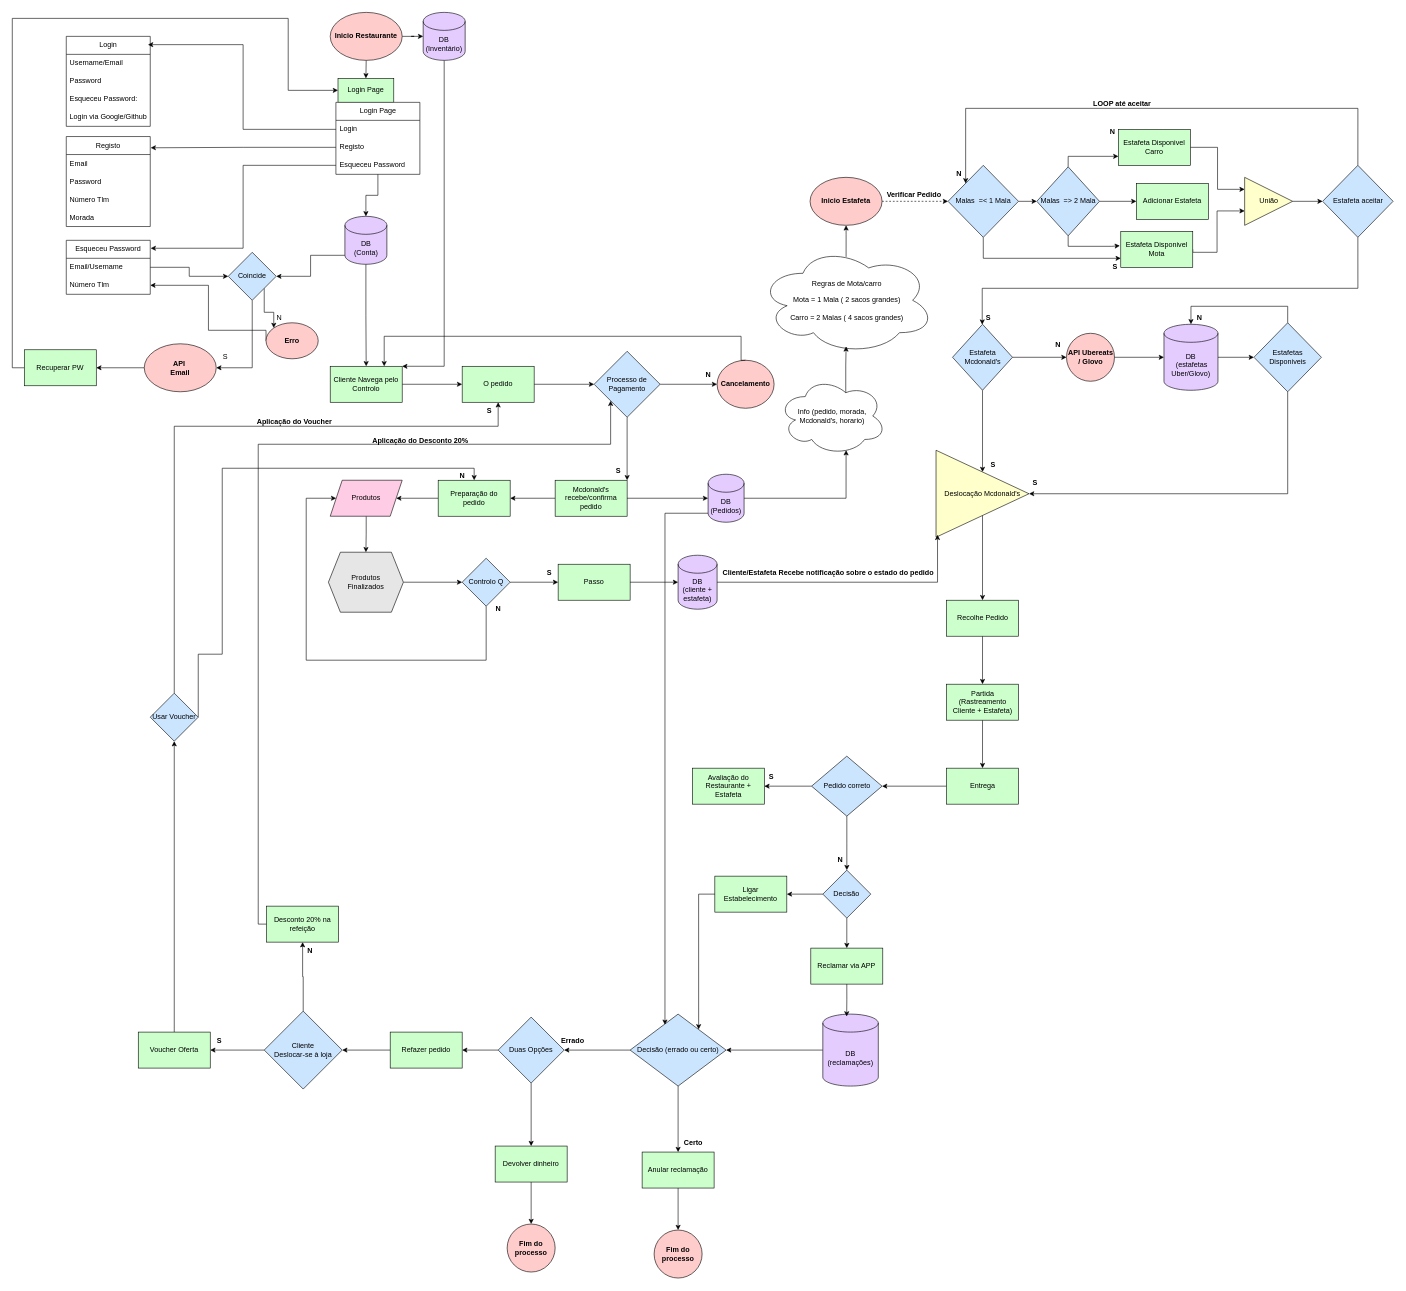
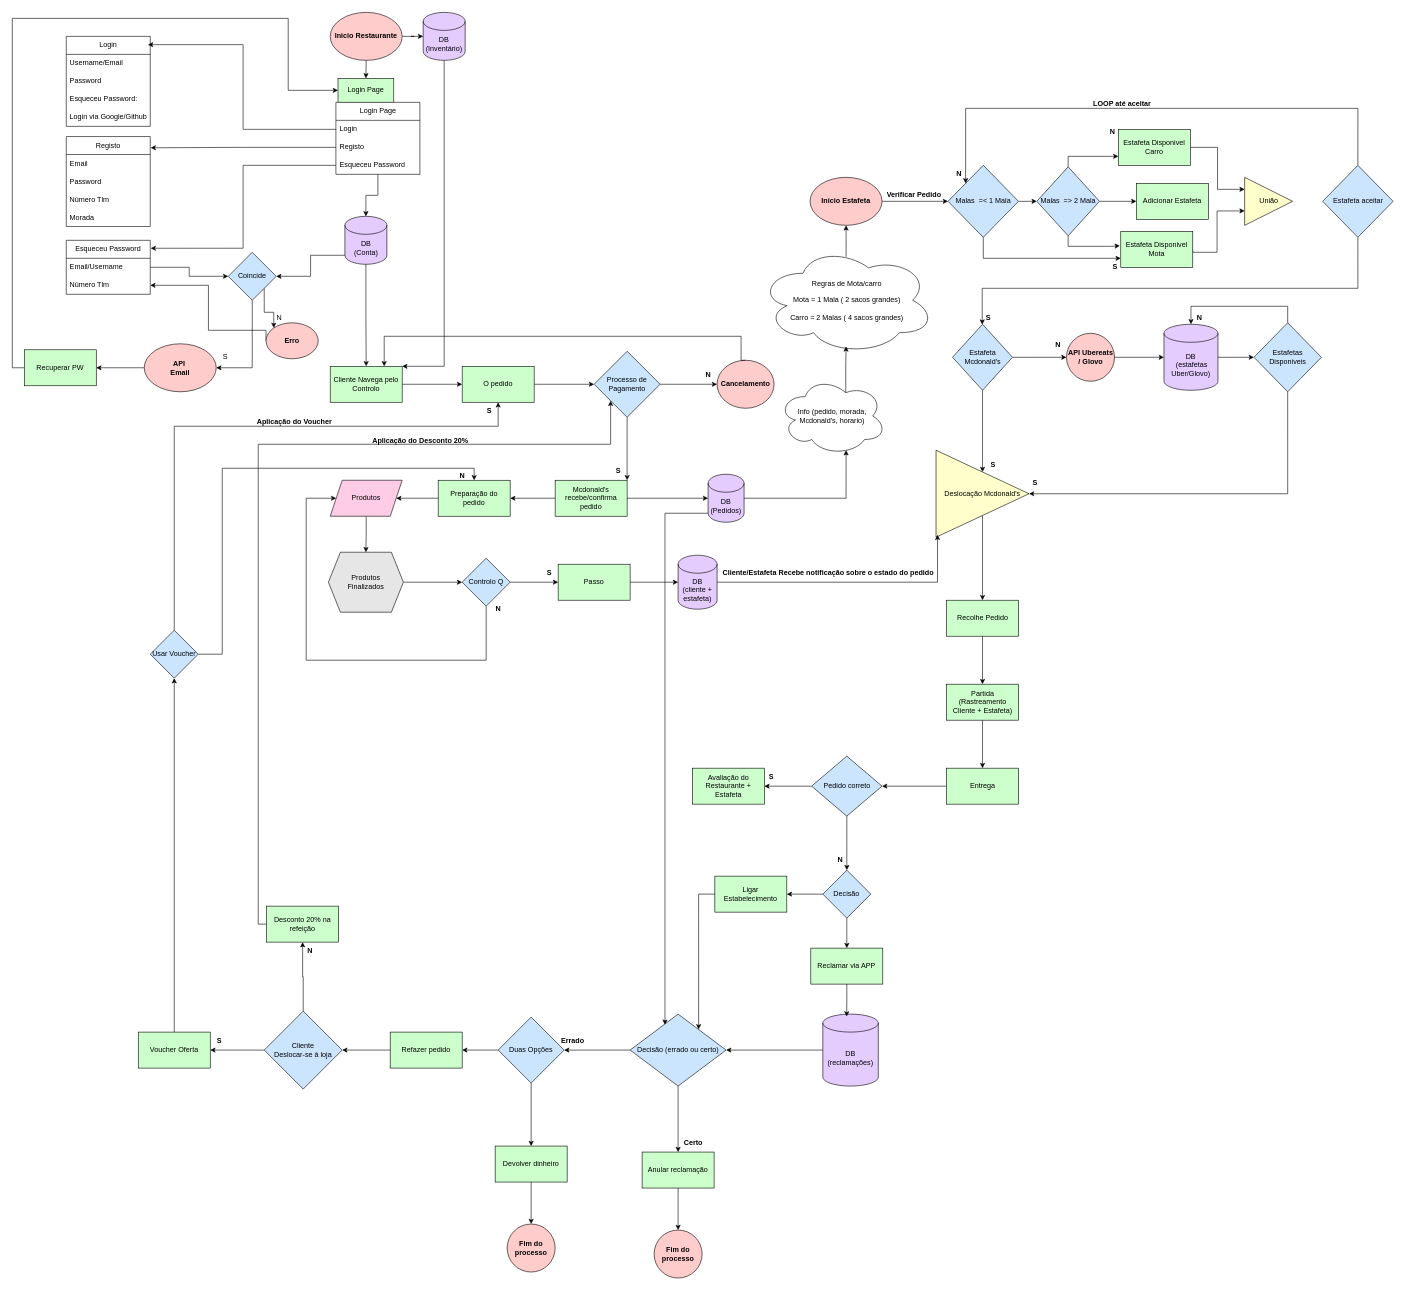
(913, 201) -> (913, 201)
(1317, 201) -> none
(174, 717) -> (174, 654)
